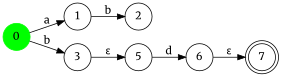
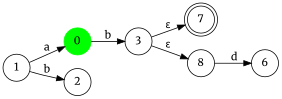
(43, 28) -> (44, 56)
(139, 57) -> (201, 63)
(225, 57) -> (165, 32)
